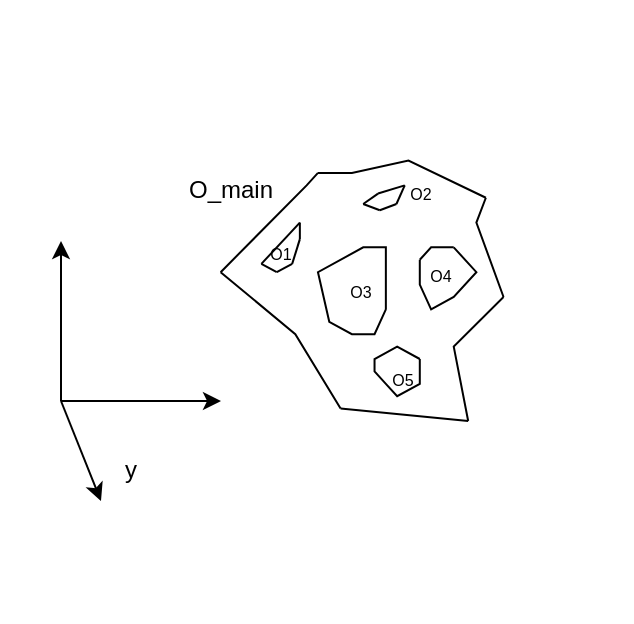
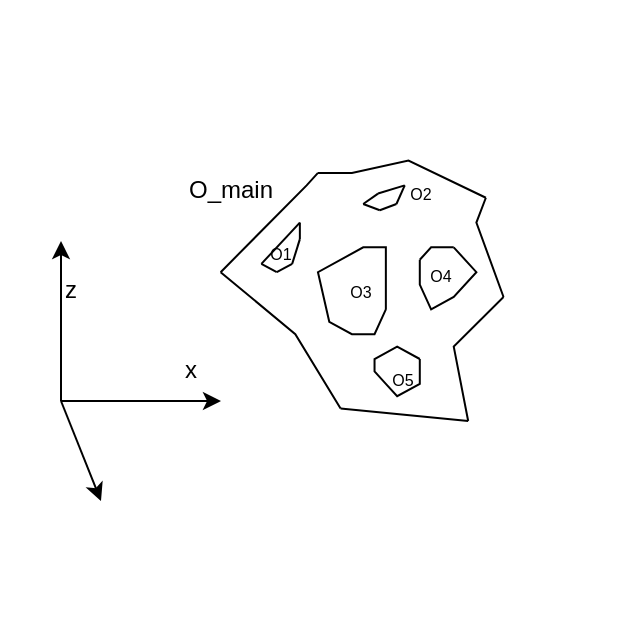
none -> (71, 291)
none -> (191, 371)
(131, 471) -> none
